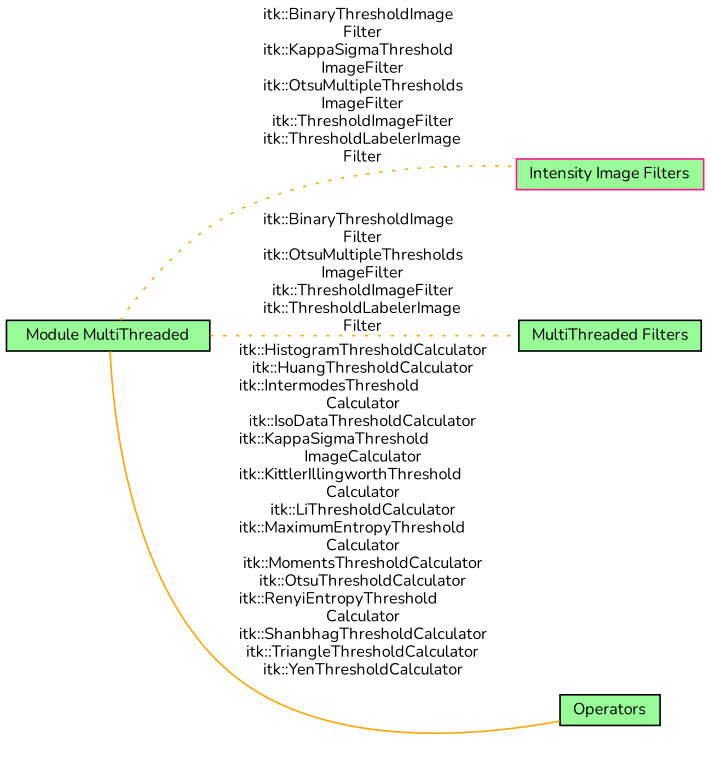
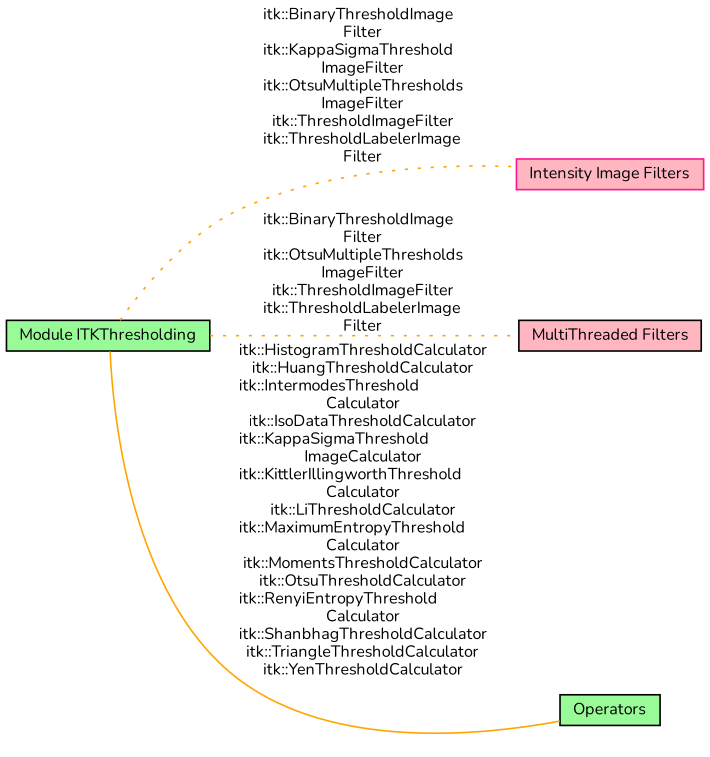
(610, 174) -> (610, 174)
(108, 336) -> (108, 336)
(610, 336) -> (610, 336)
